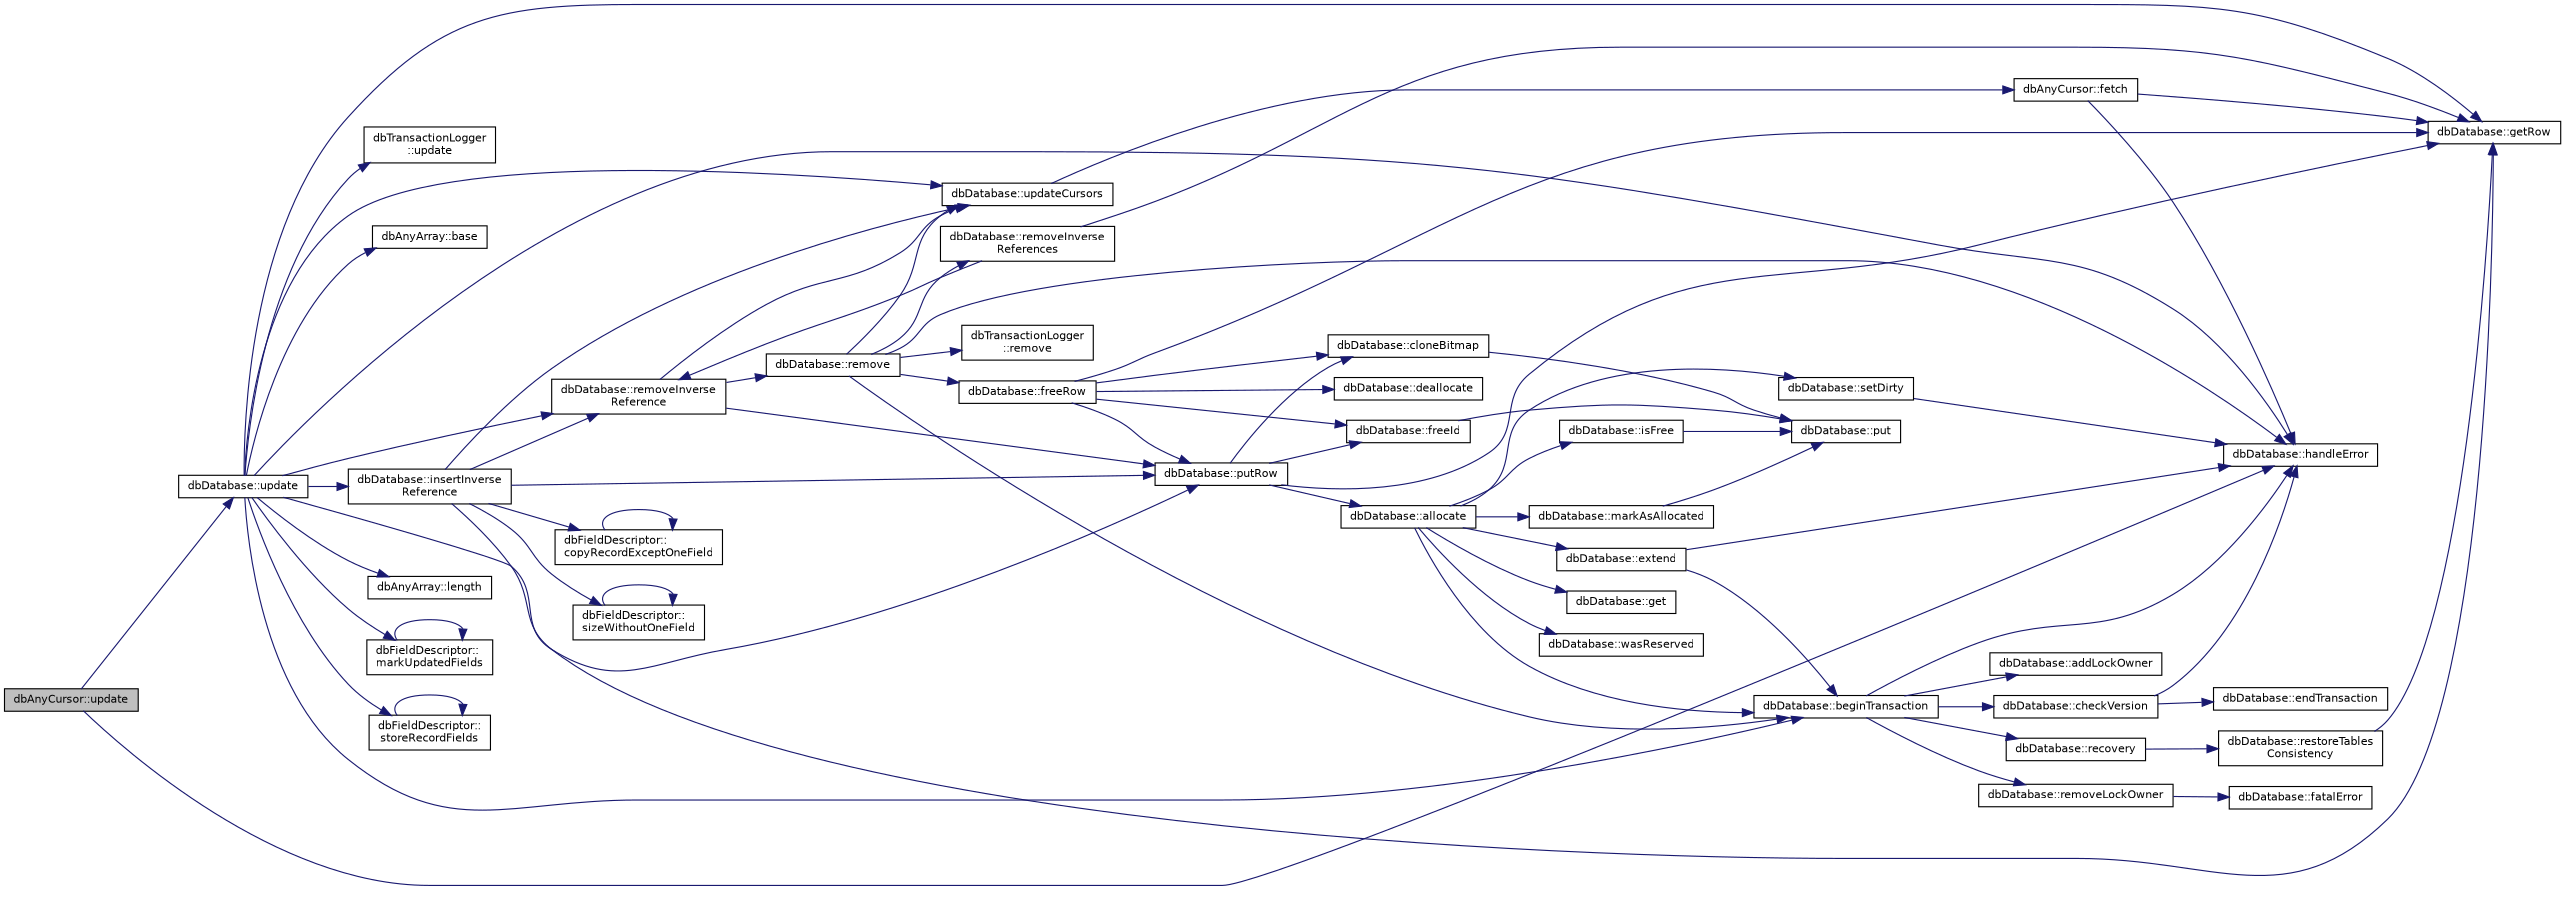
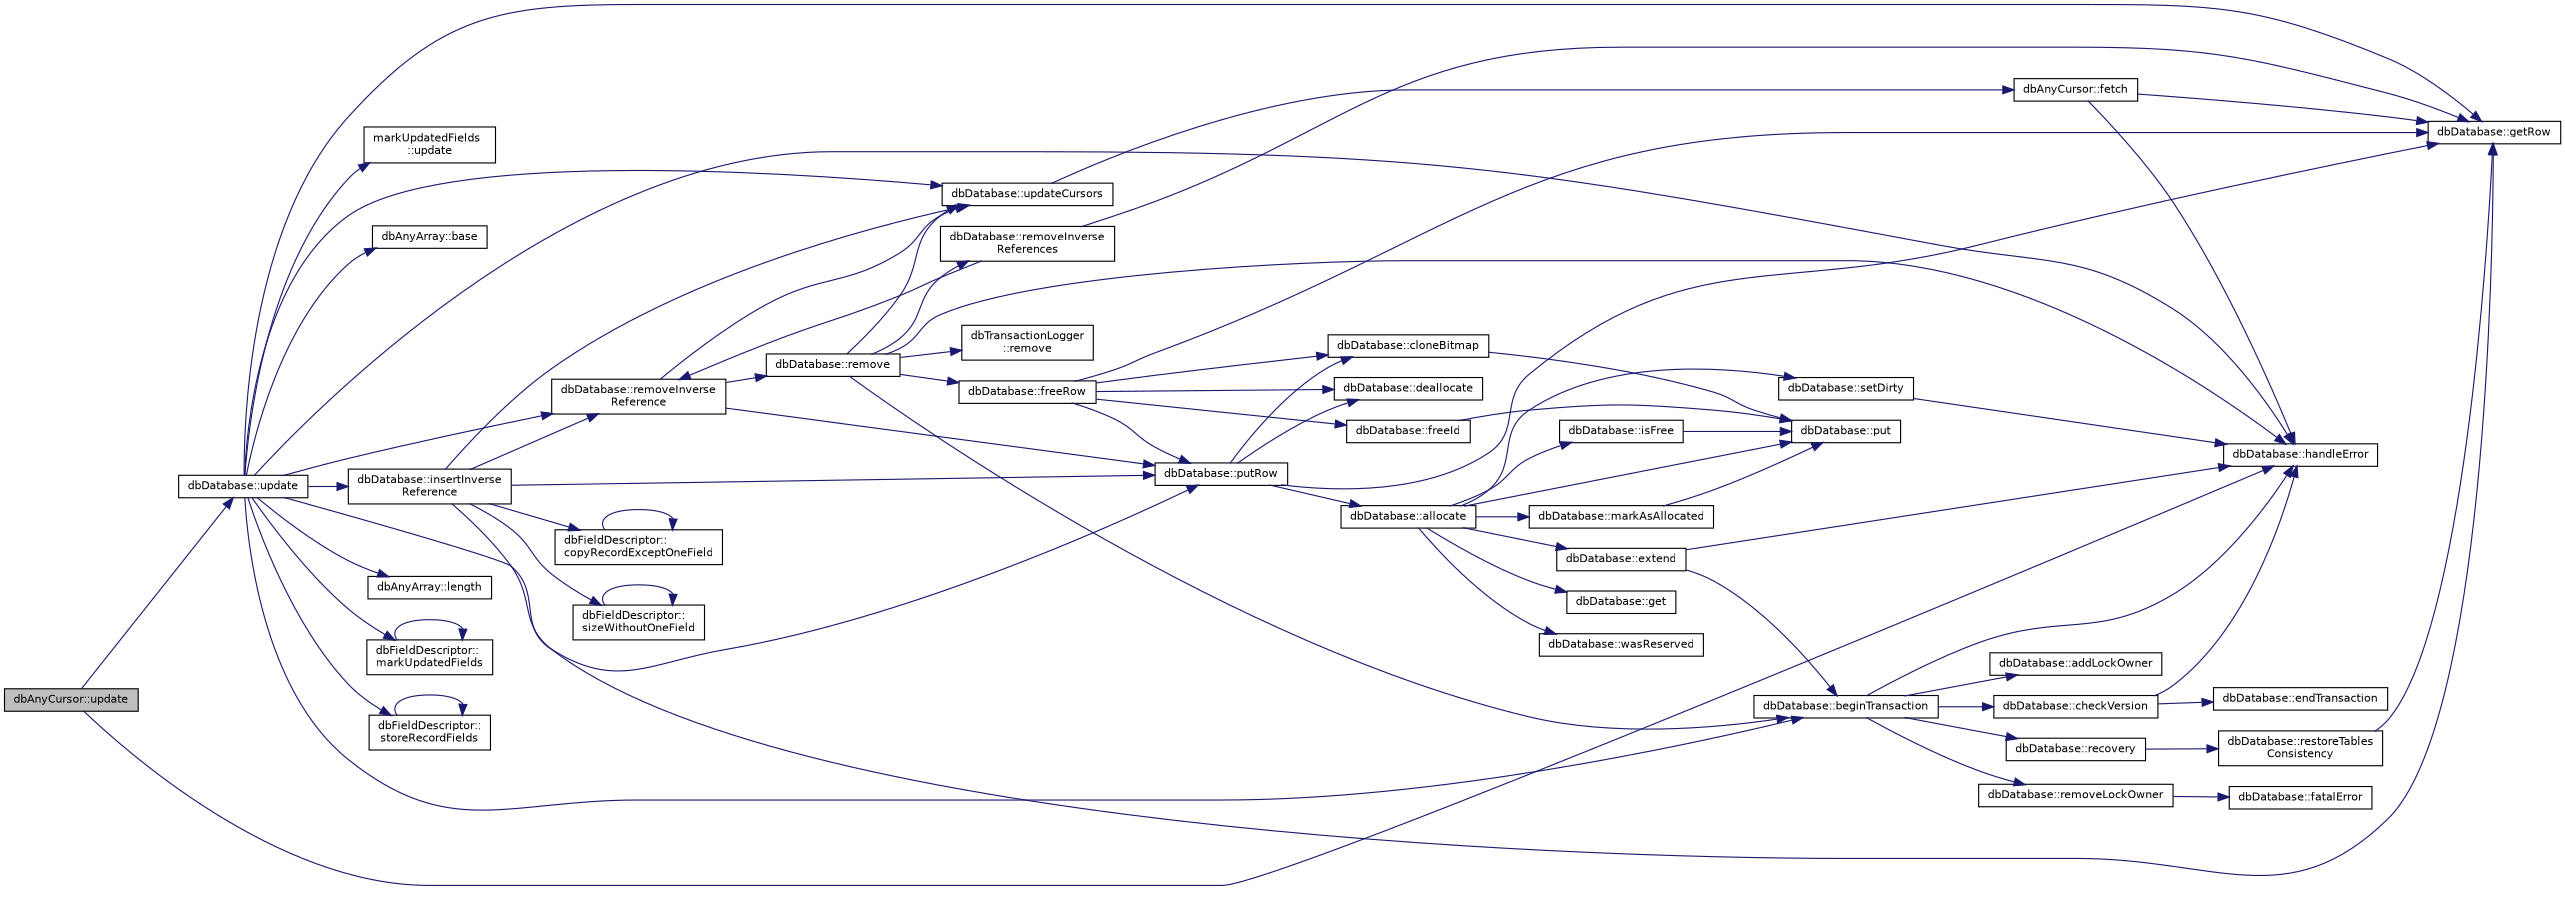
(430, 145) -> (430, 145)
(1309, 454) -> (1290, 429)
(1546, 675) -> (1622, 475)
